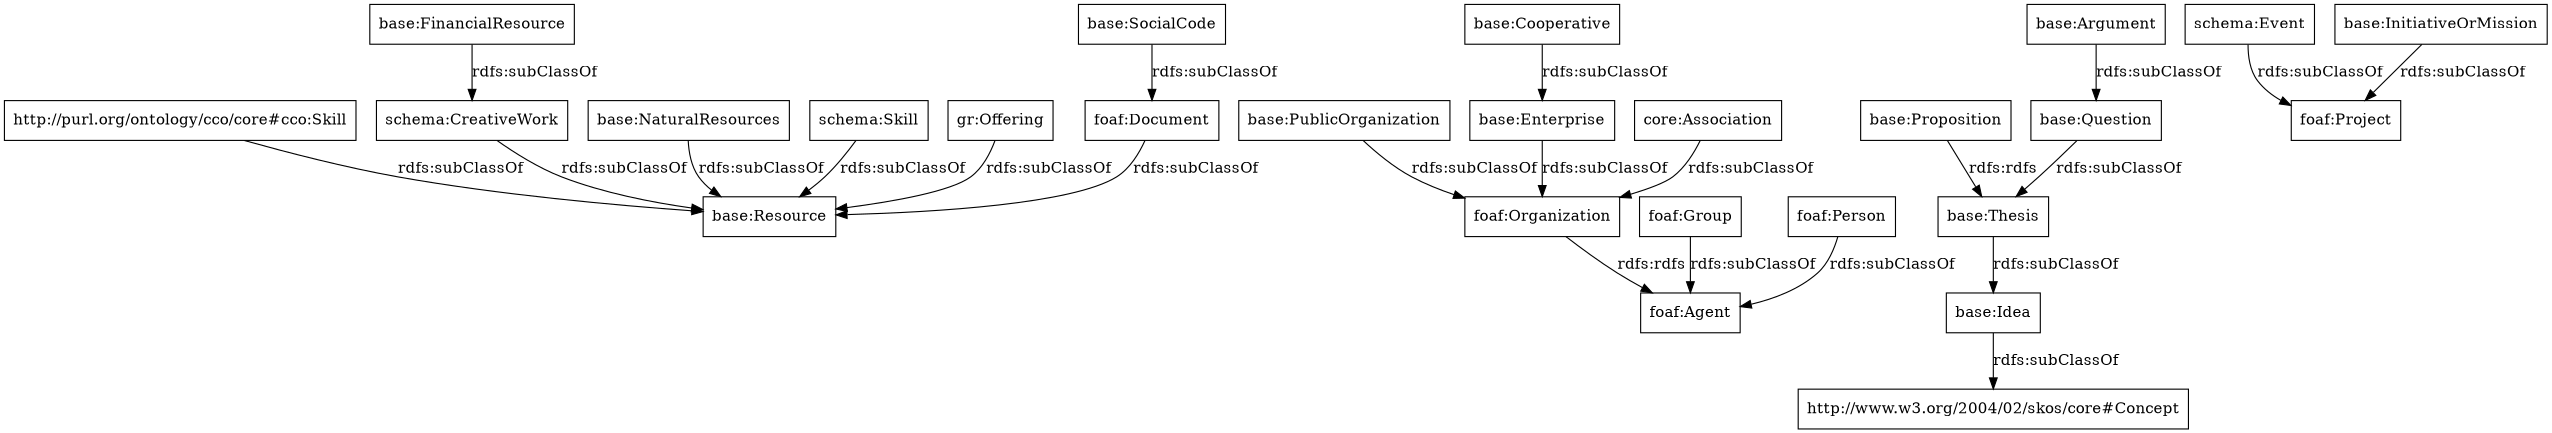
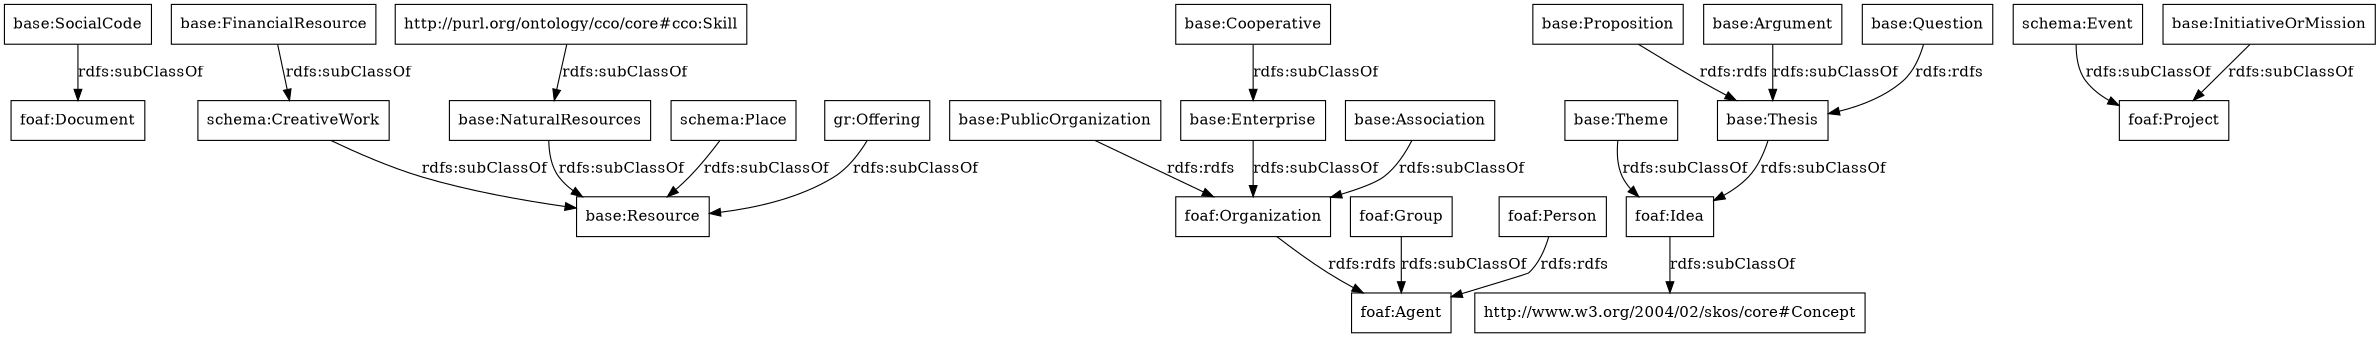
(2096, 67) -> (1773, 67)
(869, 121) -> (734, 121)
none -> (1621, 121)
(1708, 121) -> (1420, 121)
(1475, 169) -> (1201, 169)
(2119, 169) -> (1950, 72)
(466, 188) -> (562, 67)
(1007, 204) -> none
(1893, 265) -> (1575, 265)
(1993, 313) -> (1670, 217)
